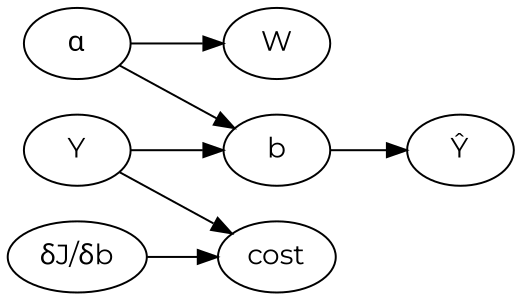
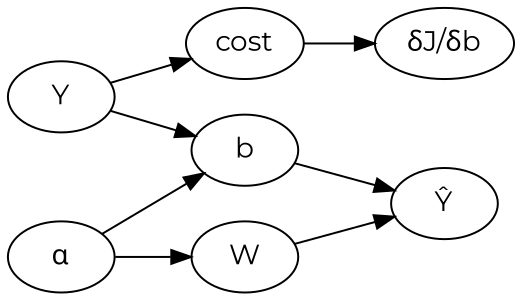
none -> (335, 233)
(172, 257) -> (329, 43)
